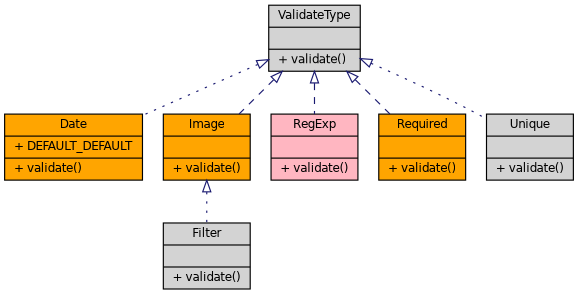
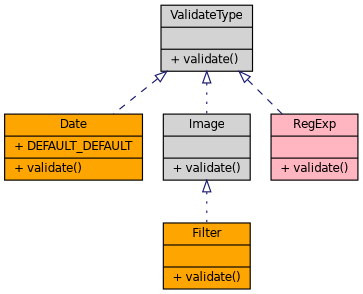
(200, 90) -> (135, 96)
(256, 97) -> (207, 99)
(207, 147) -> (207, 147)
(422, 147) -> none
(530, 147) -> none
(207, 256) -> (207, 256)
